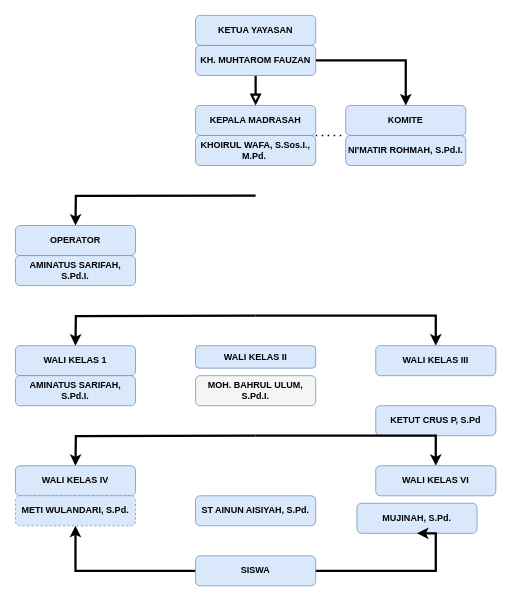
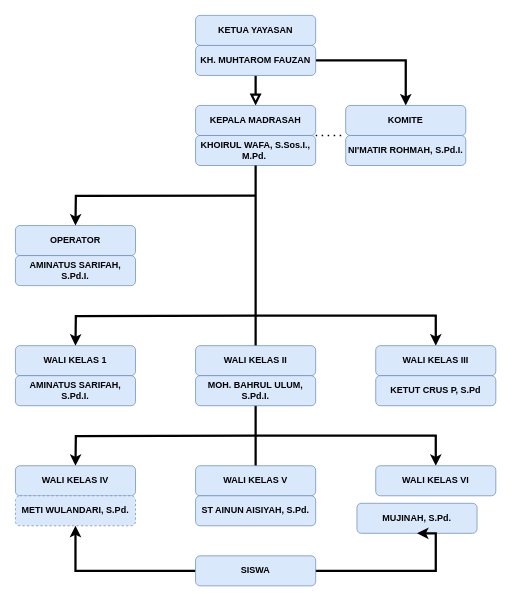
none -> (255, 265)
(255, 357) -> (255, 360)
(255, 390) -> (255, 390)
(435, 420) -> (435, 390)
none -> (255, 480)
